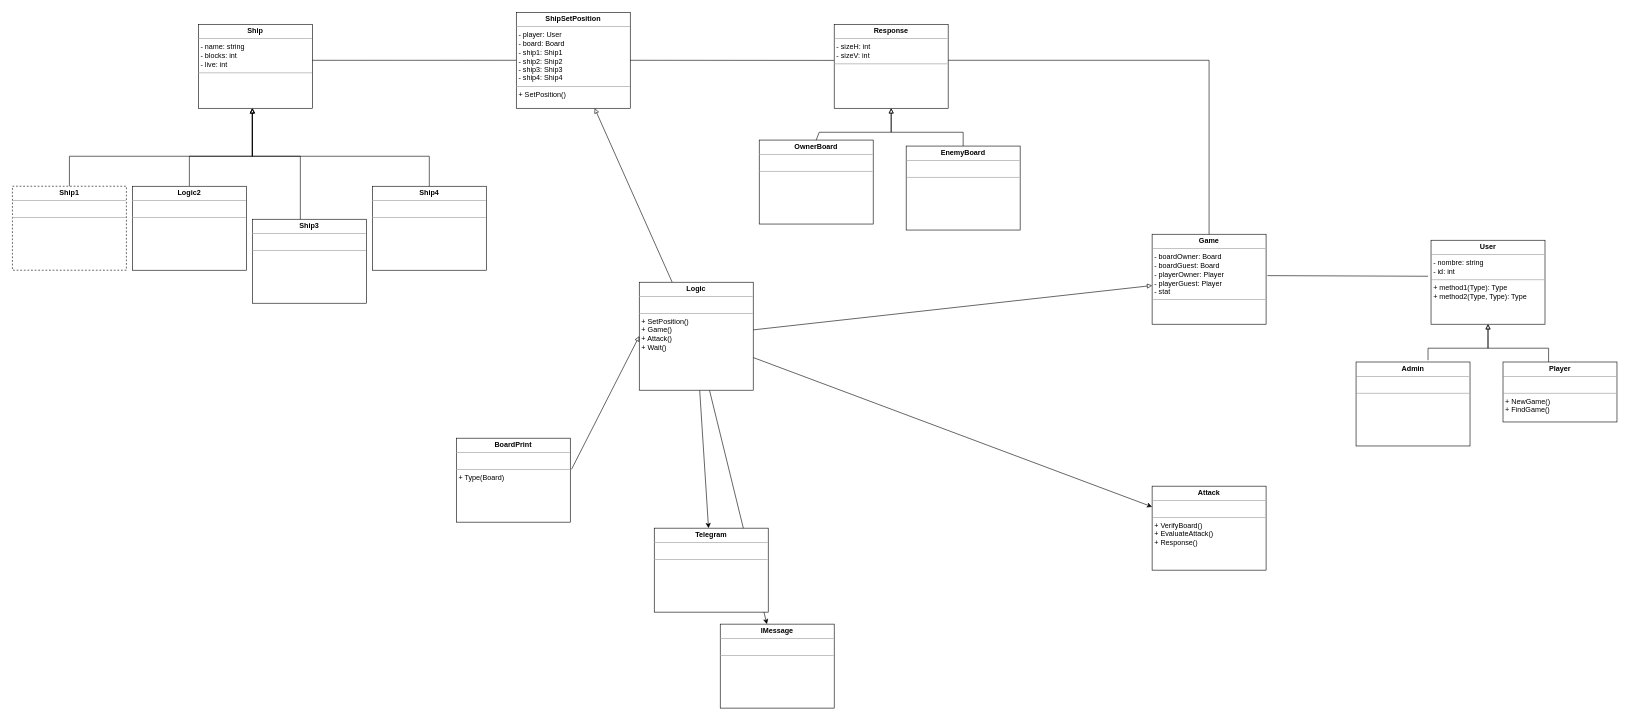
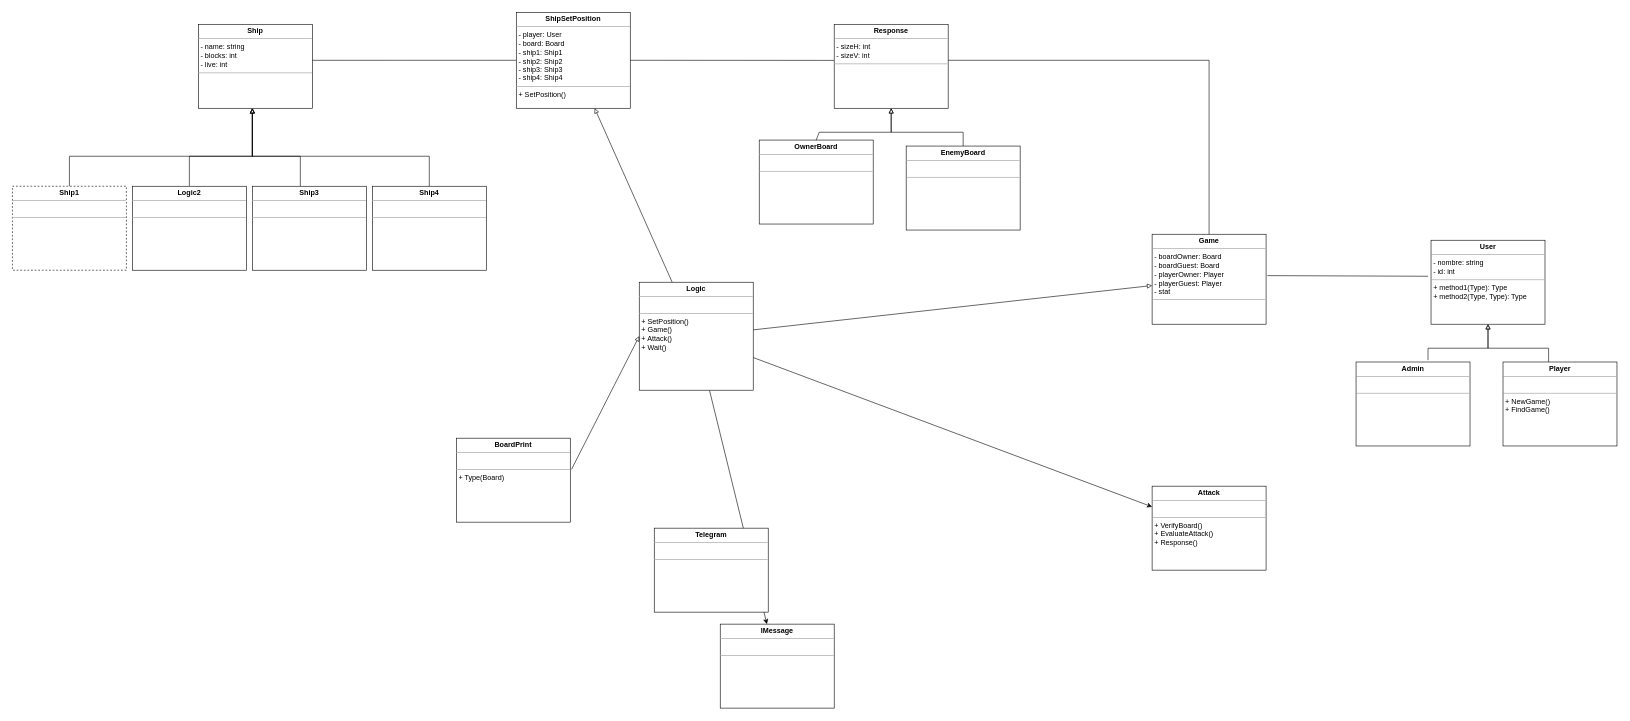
(309, 261) -> (309, 228)
(1560, 392) -> (1560, 404)
(703, 433) -> none
